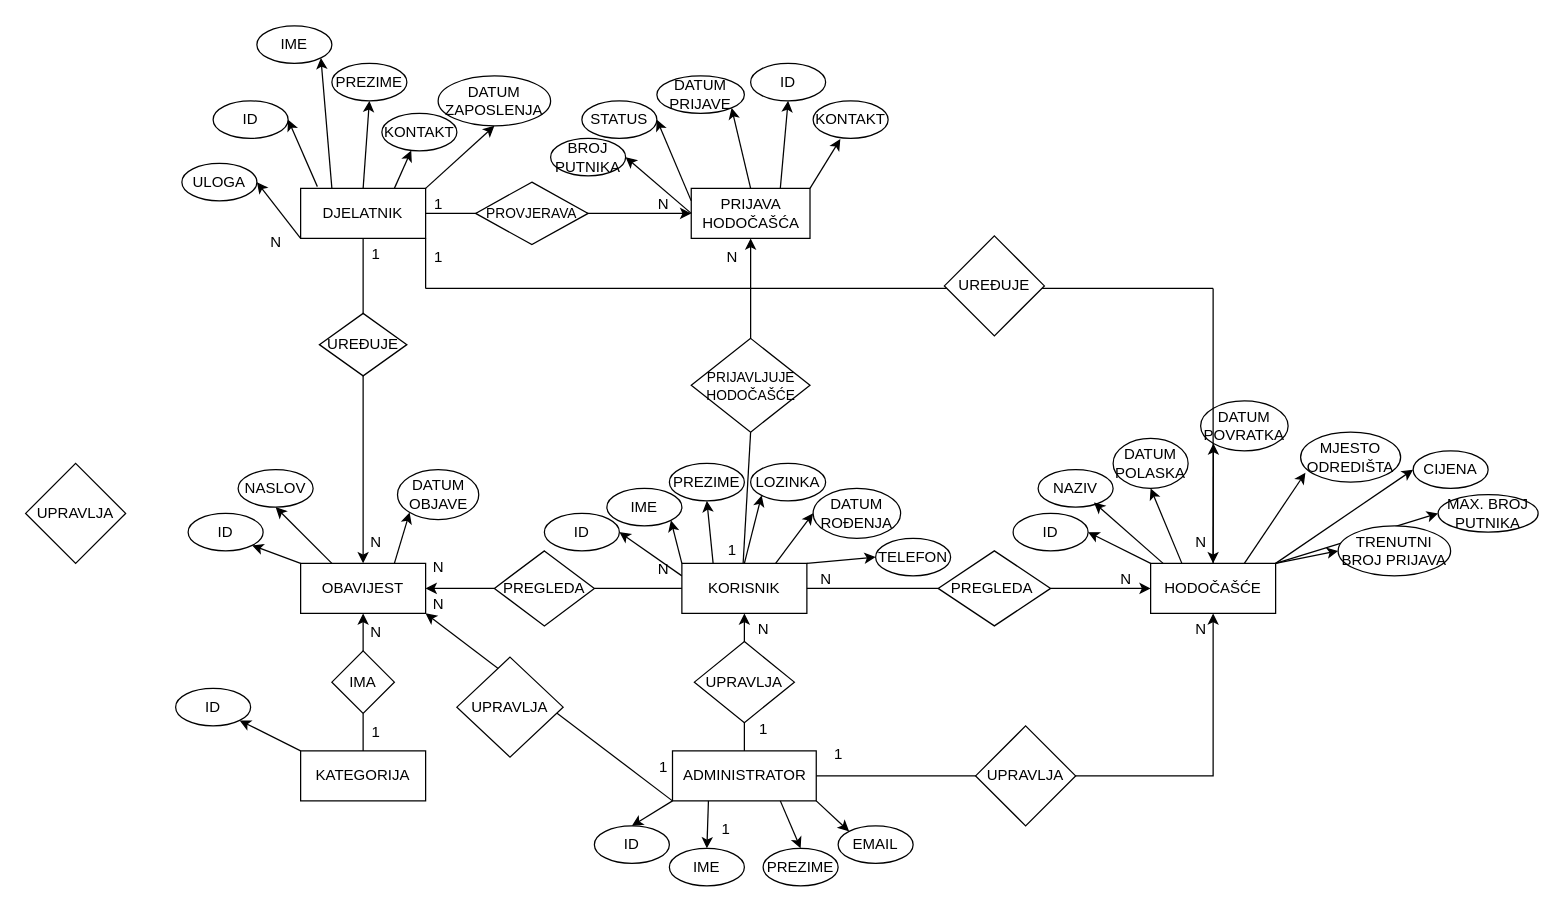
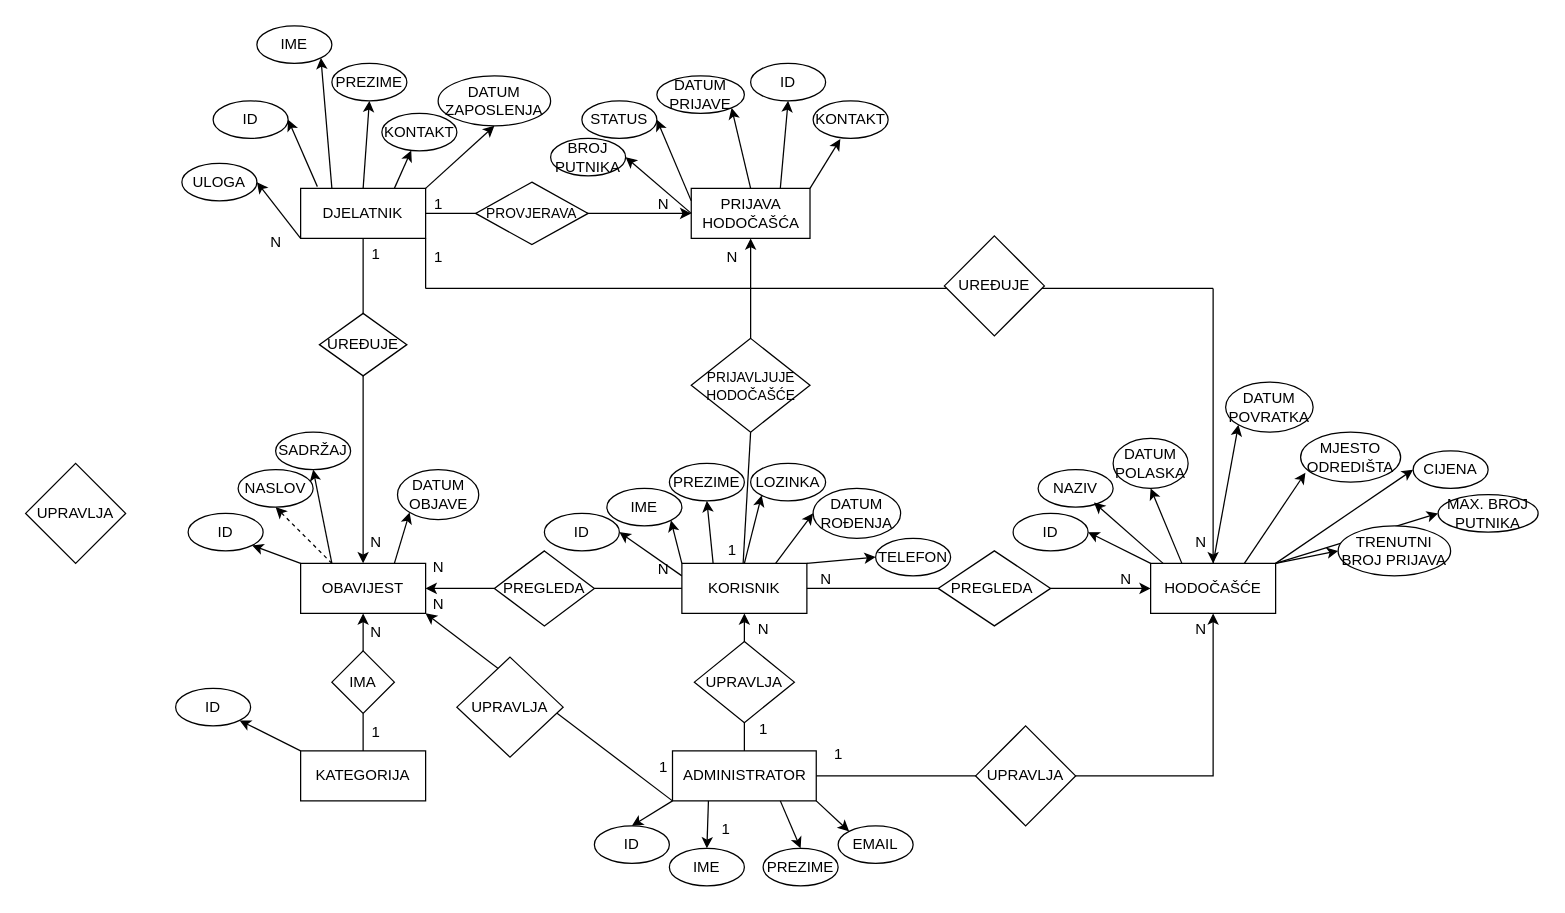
(1244, 426) -> (1269, 407)
none -> (313, 451)
none -> (323, 521)
(305, 536) -> (305, 536)
